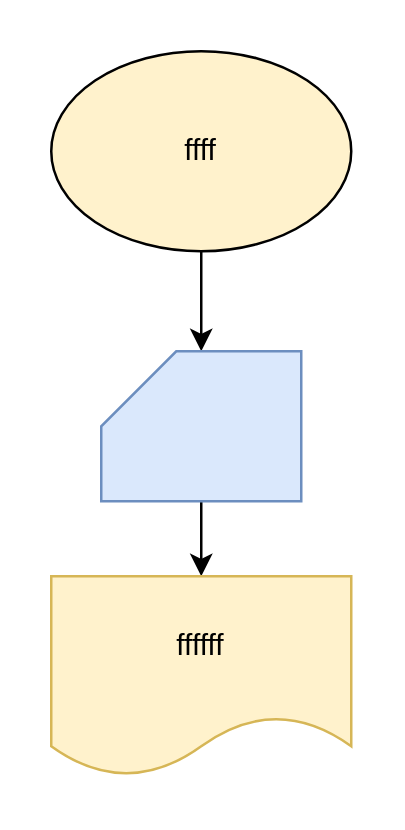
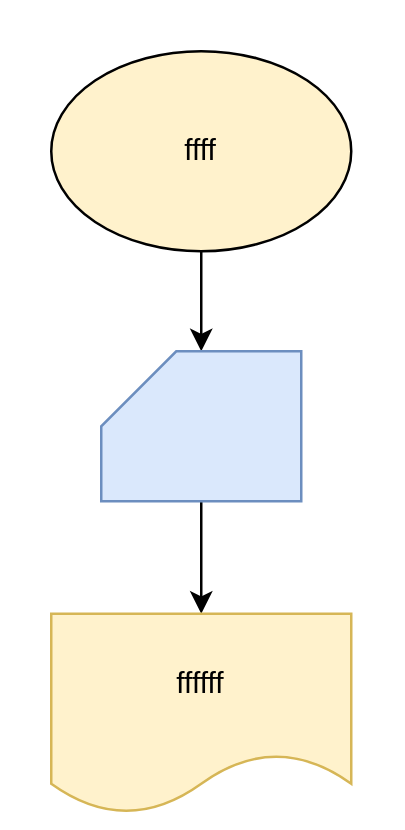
(201, 676) -> (201, 714)
